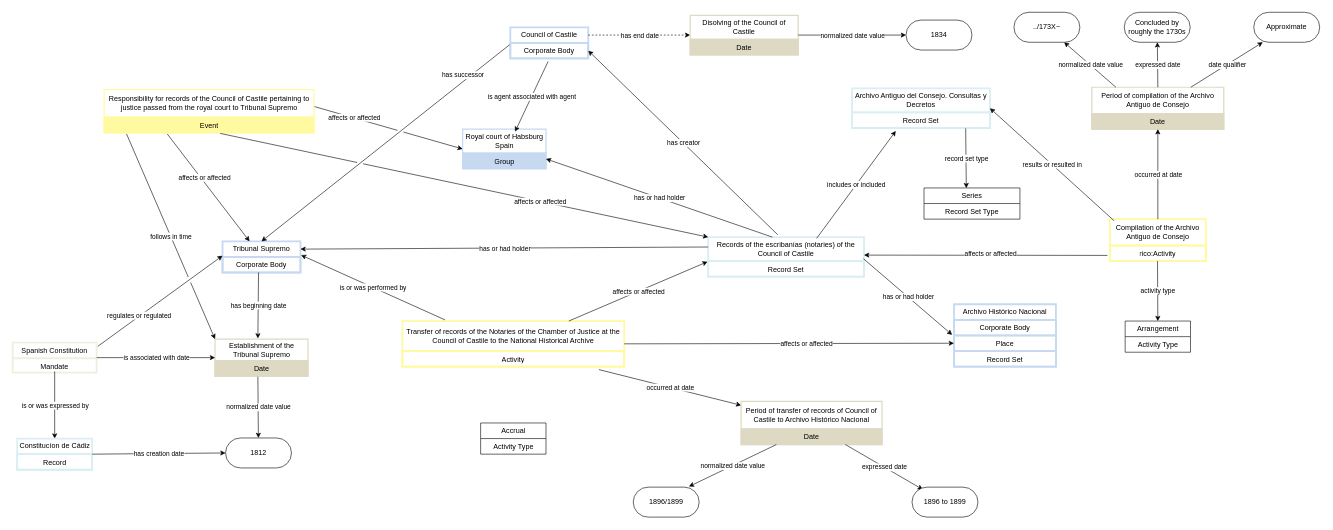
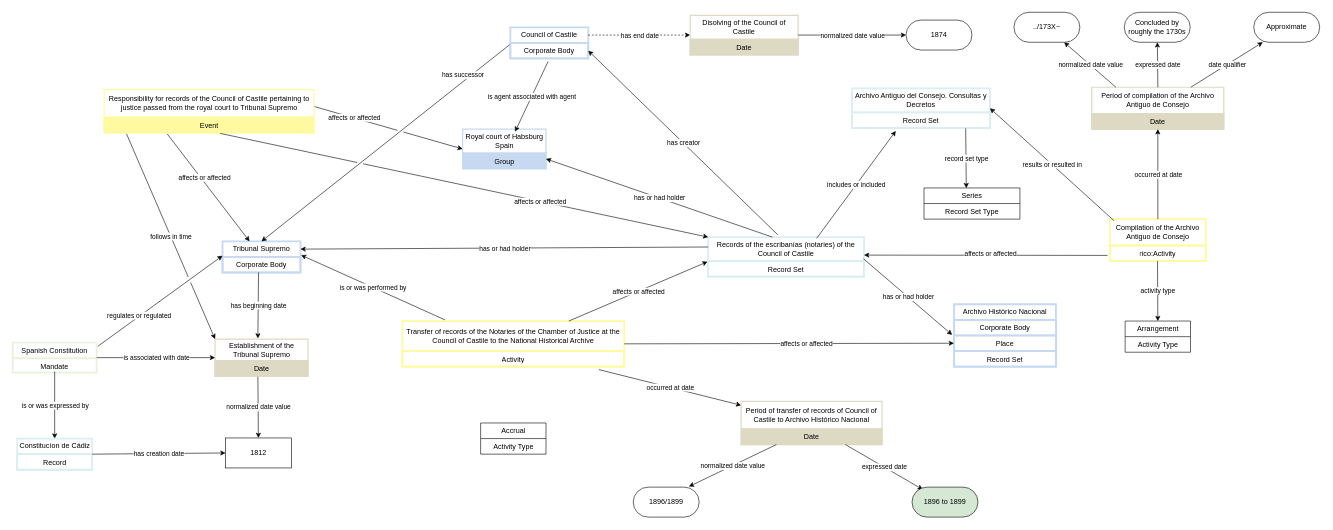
(939, 35) -> (939, 35)
(258, 453) -> (258, 453)
(945, 503) -> (945, 503)
